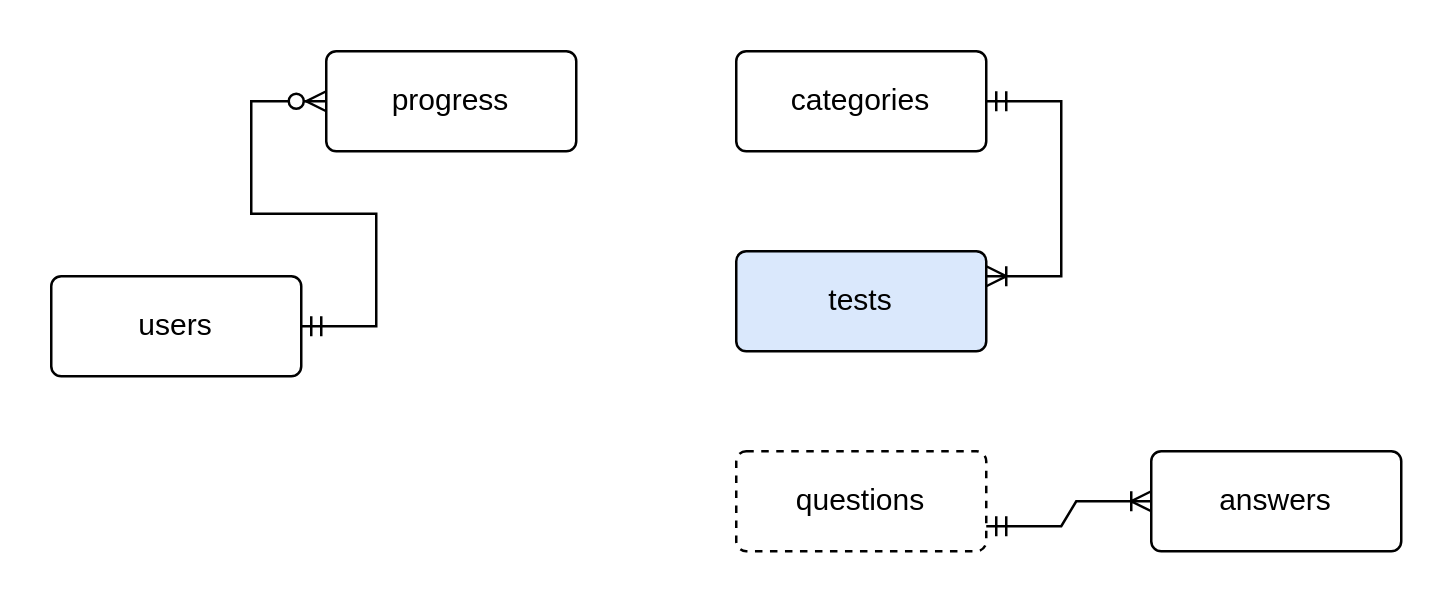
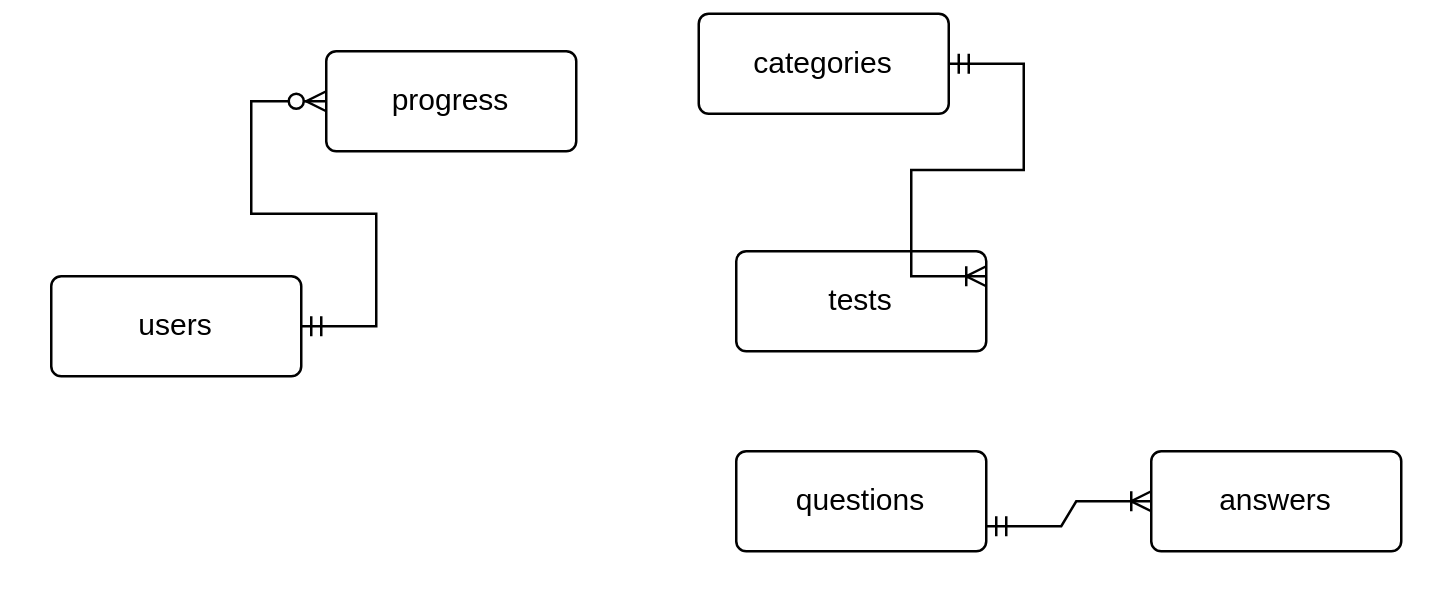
(861, 101) -> (824, 64)
(861, 301) -> (861, 301)
(861, 501) -> (861, 501)
